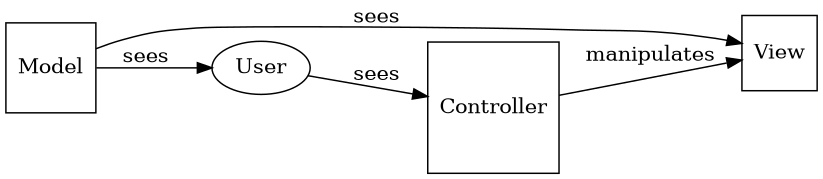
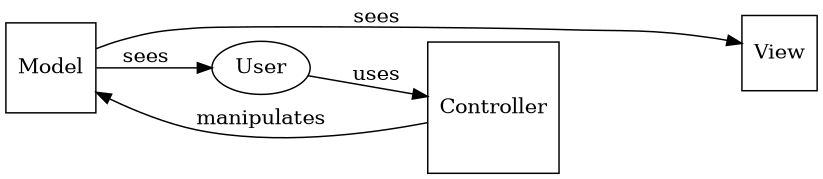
(377, 74) -> (377, 74)
(643, 79) -> (266, 137)
